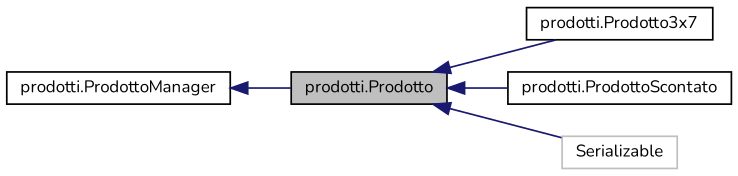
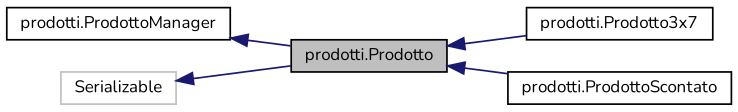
(506, 123) -> (242, 72)
